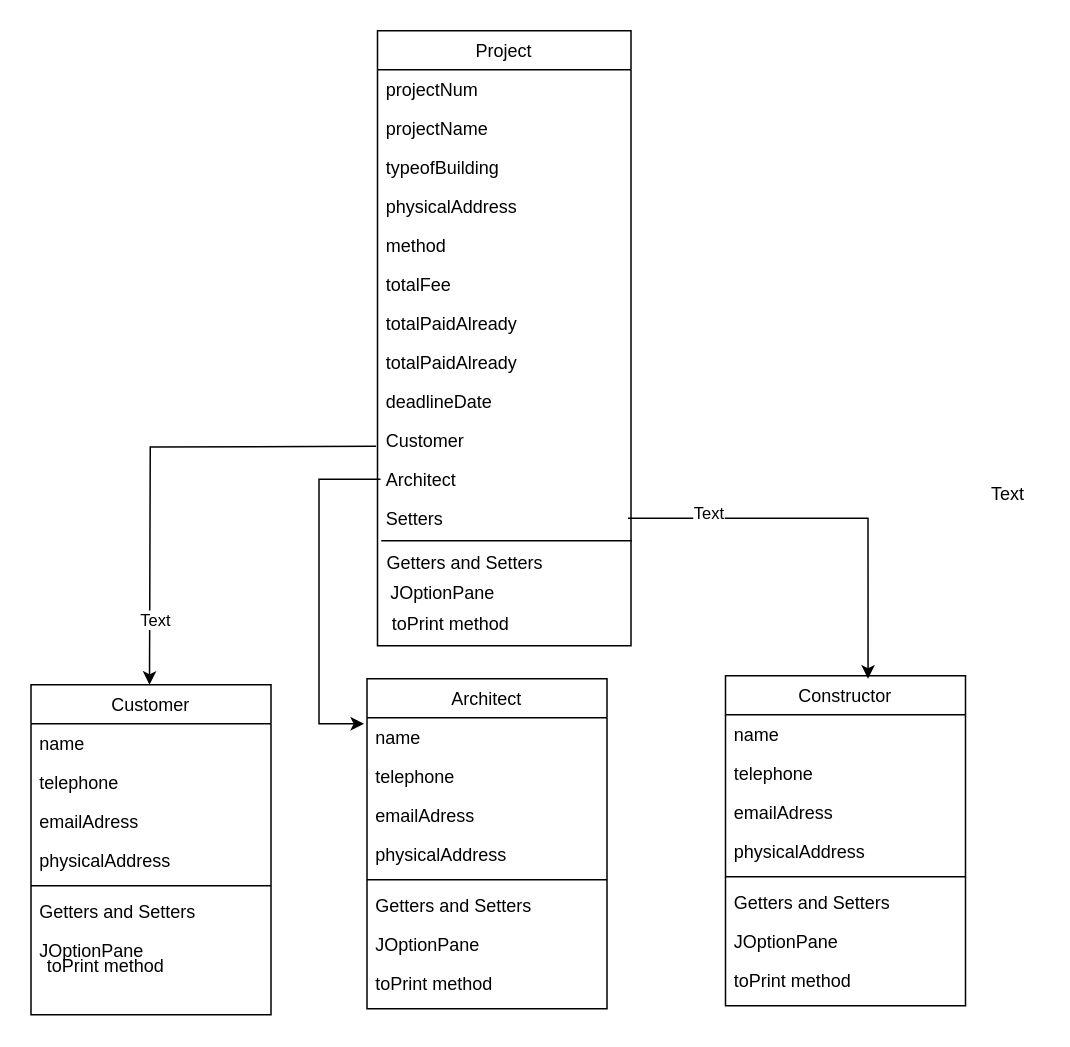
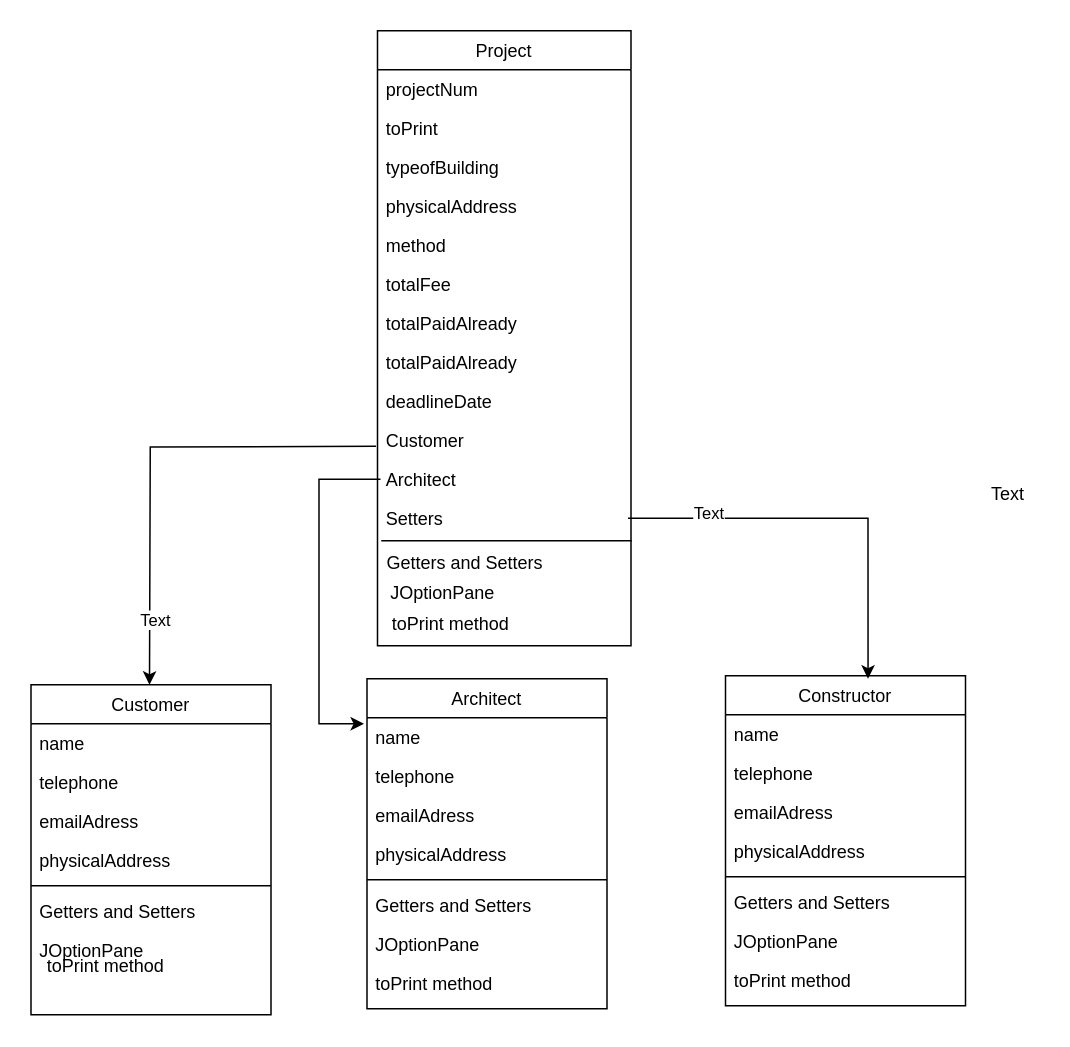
(441, 129) -> (418, 129)
